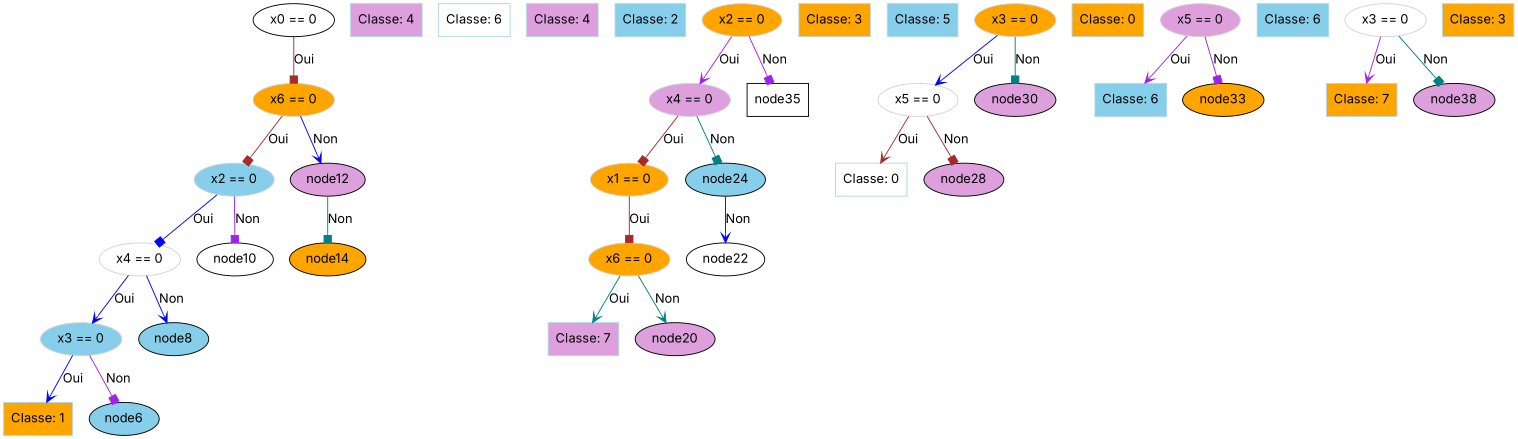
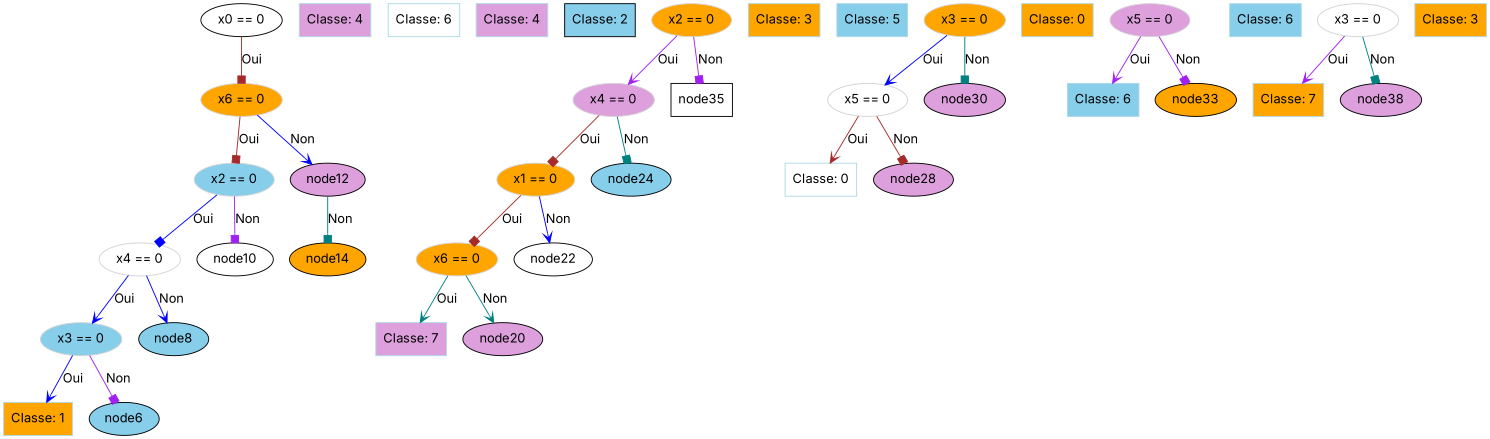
(650, 20) -> (600, 20)
(726, 215) -> (543, 215)
